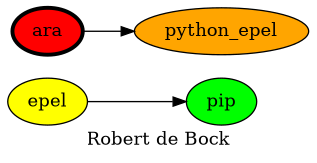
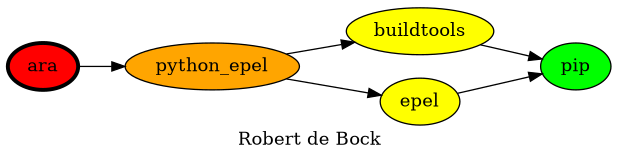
none -> (420, 31)
none -> (327, 86)
